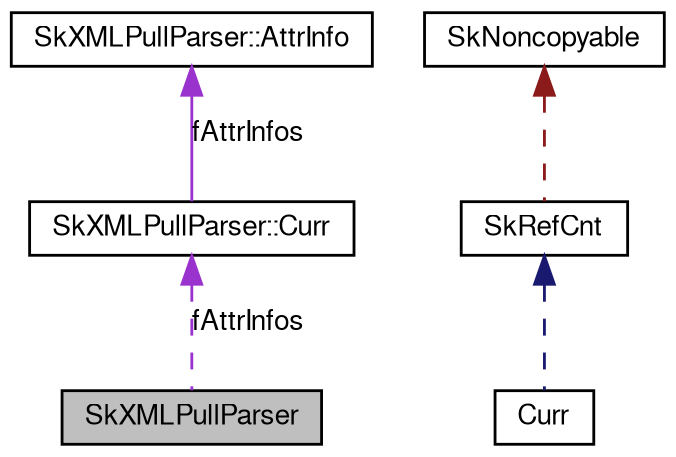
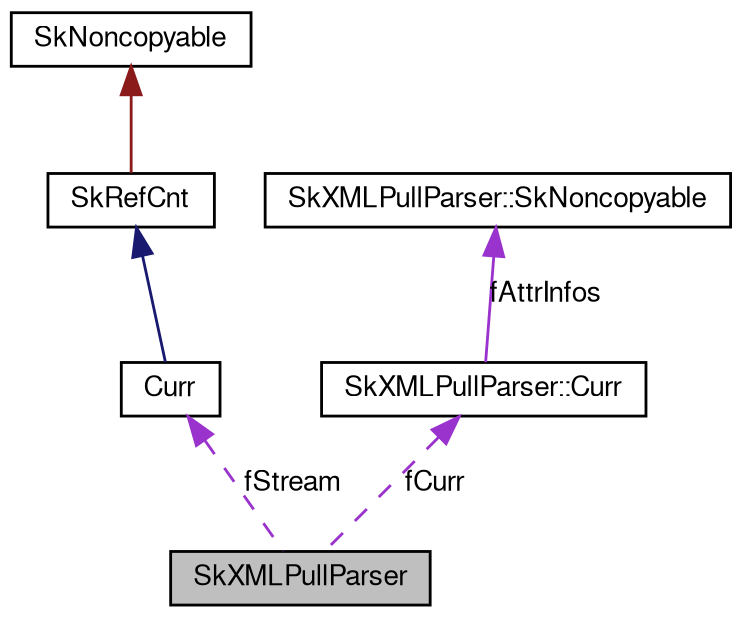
(192, 39) -> (498, 200)
(544, 149) -> (131, 134)
(248, 323) -> (436, 484)
(544, 338) -> (154, 309)
none -> (244, 496)
